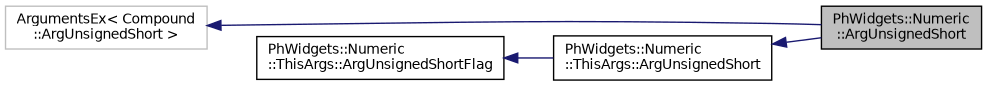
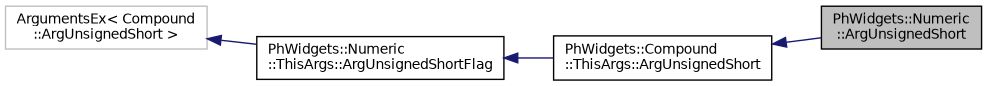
(521, 22) -> (239, 42)
(663, 58) -> (663, 58)
